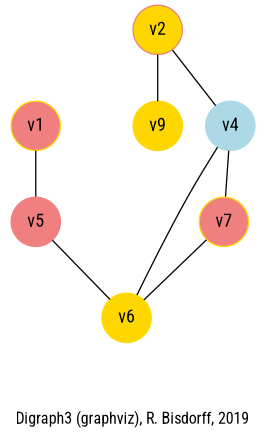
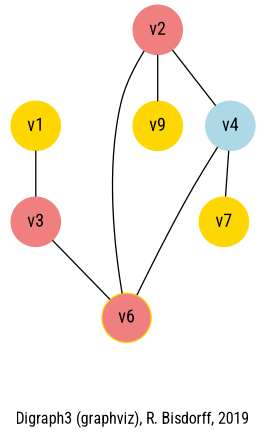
(158, 30) -> (158, 30)
(36, 126) -> (36, 126)
(36, 222) -> (36, 222)
(224, 222) -> (224, 222)
(175, 270) -> (113, 170)
(127, 318) -> (127, 318)
